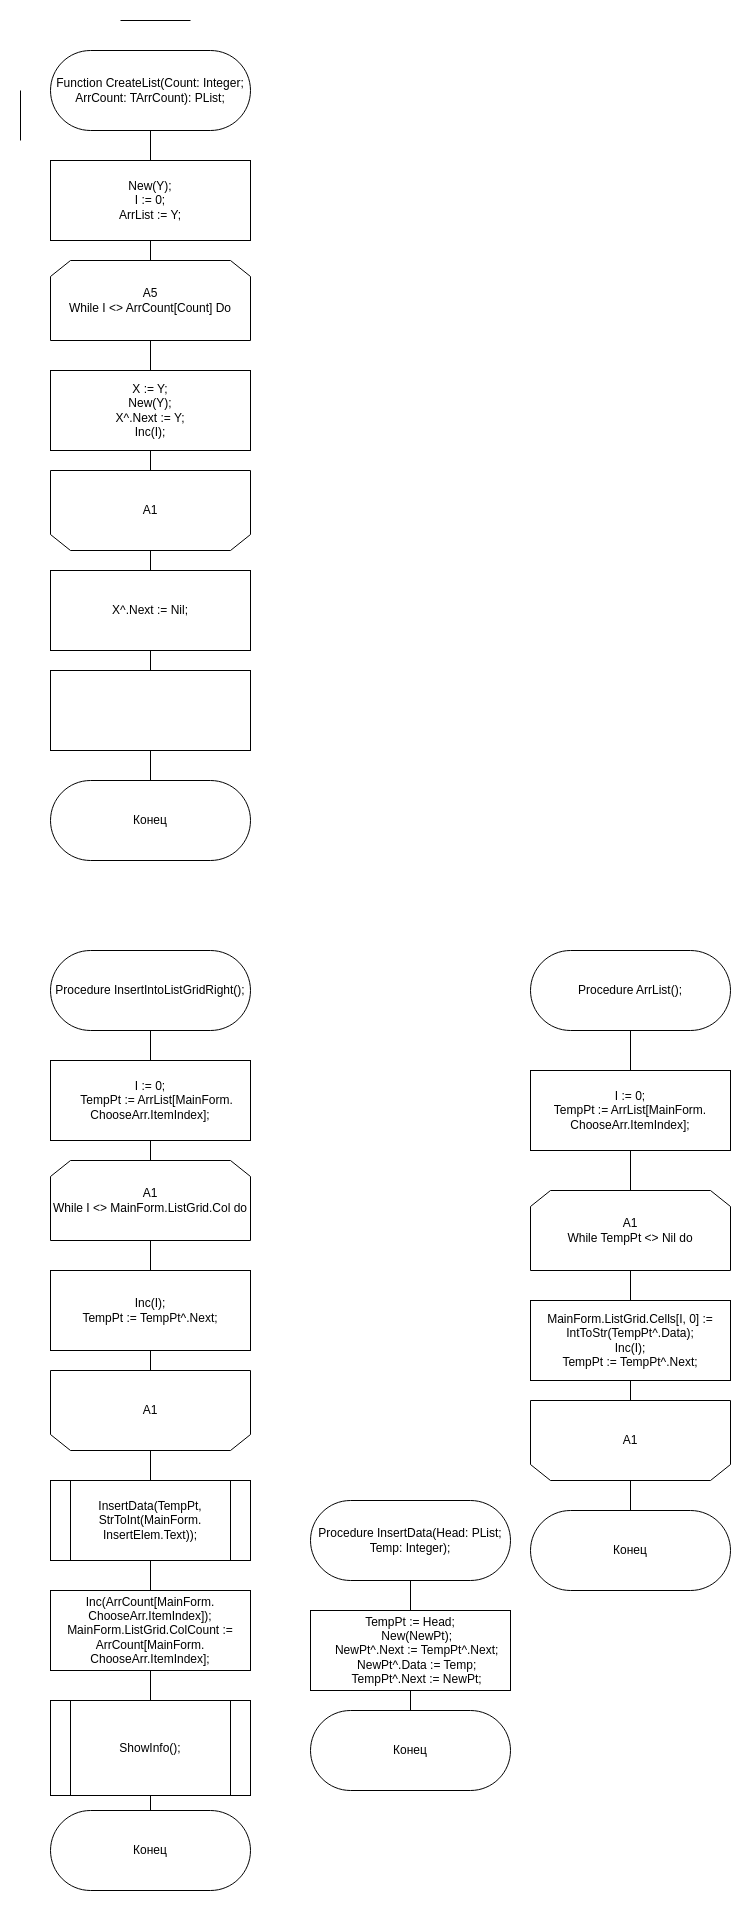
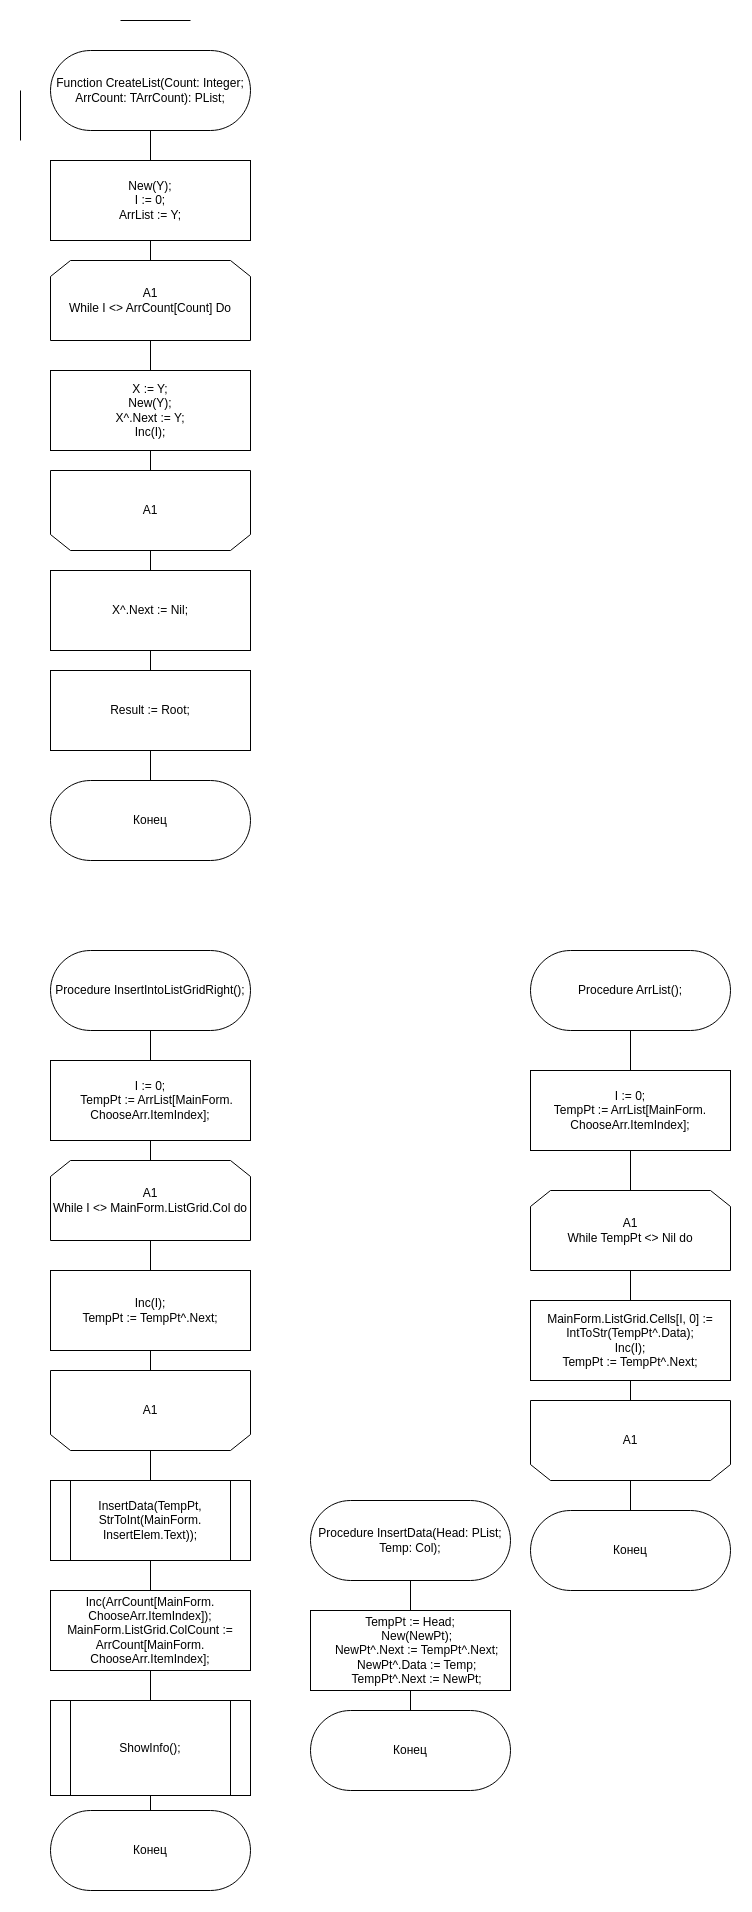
(151, 301) -> (151, 301)
none -> (151, 711)
(411, 1541) -> (411, 1541)
